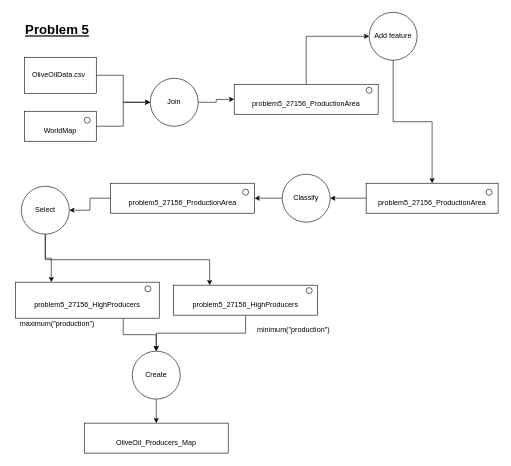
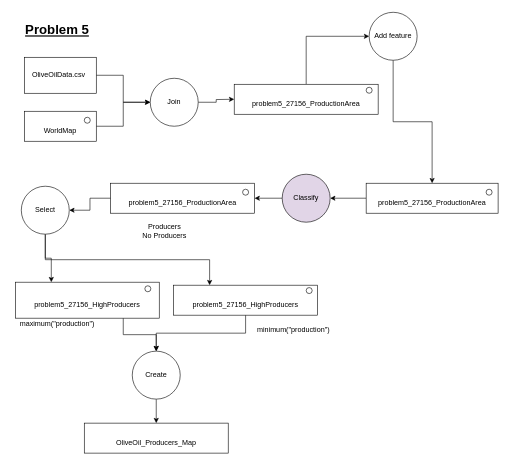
(306, 198) -> (306, 198)
none -> (165, 231)
